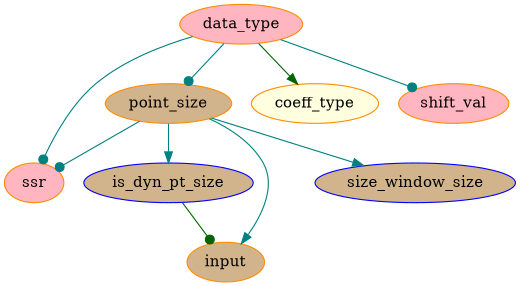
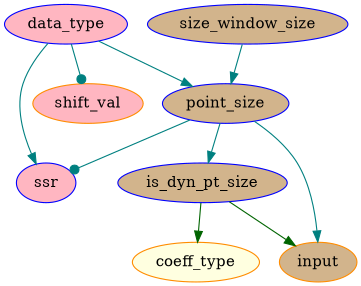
(241, 24) -> (66, 24)
(274, 60) -> (200, 217)
(208, 61) -> (141, 61)
(104, 78) -> (21, 96)
(169, 104) -> (226, 104)
(282, 140) -> (238, 59)
(34, 183) -> (46, 183)
(195, 219) -> (258, 221)
